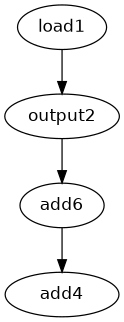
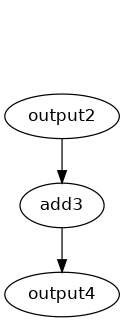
(62, 27) -> none
(62, 205) -> (62, 205)
(62, 295) -> (62, 295)
